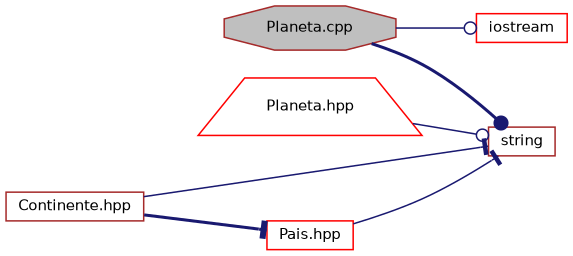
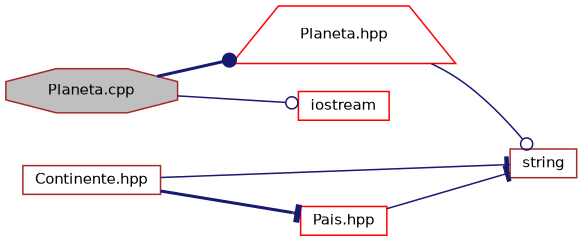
(438, 74) -> (190, 69)
